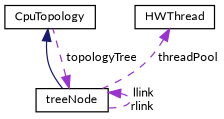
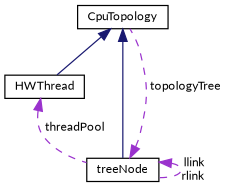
none -> (79, 56)
